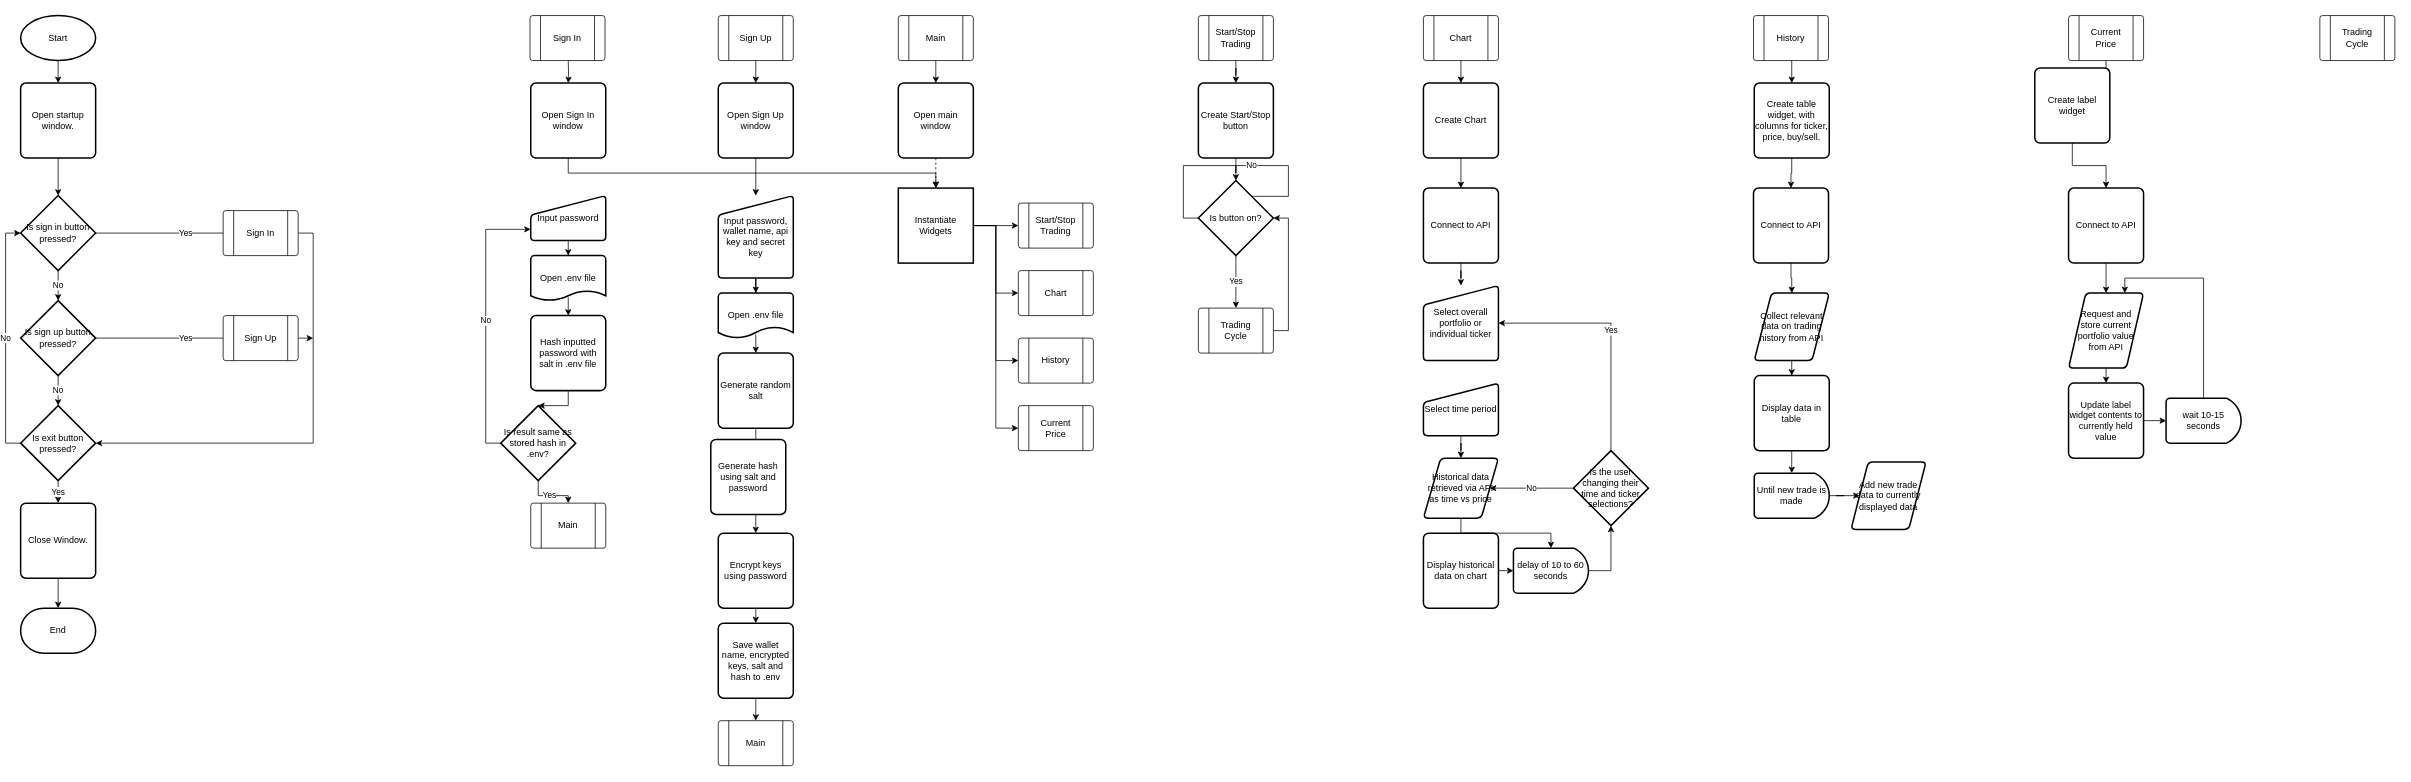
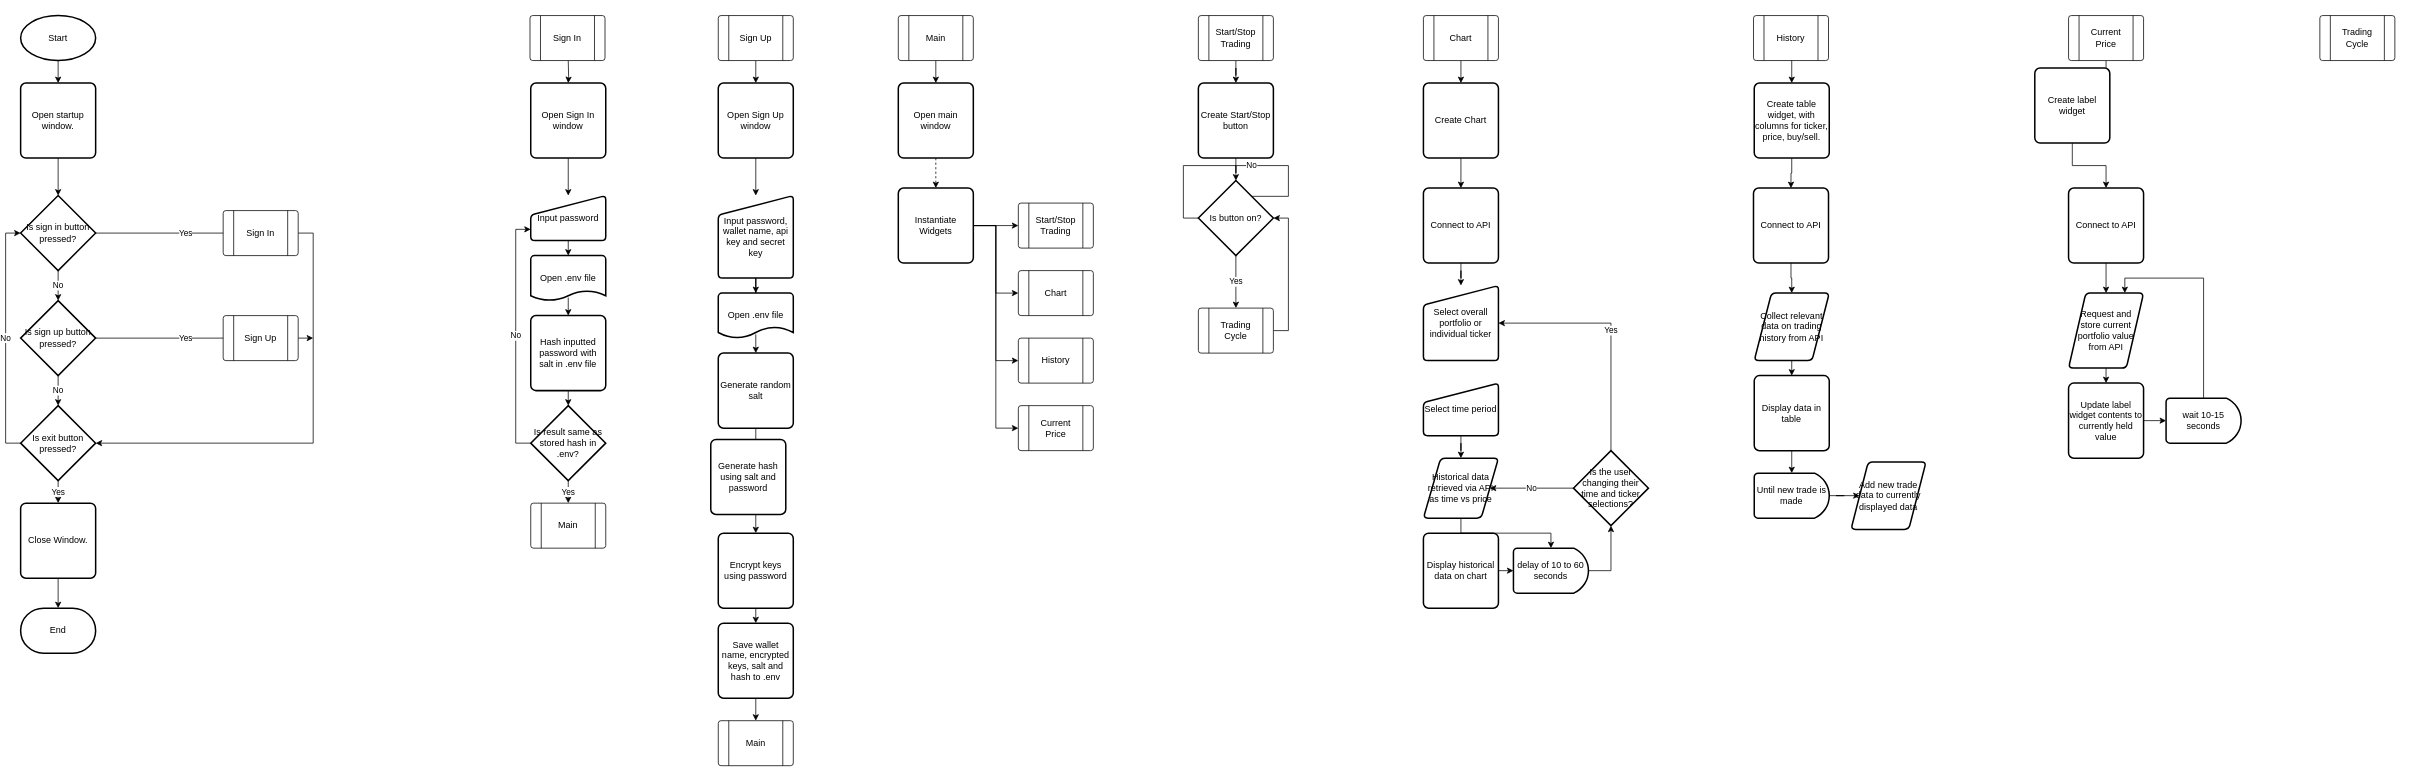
(748, 173) -> (568, 181)
(936, 225) -> (936, 225)
(538, 443) -> (568, 443)
